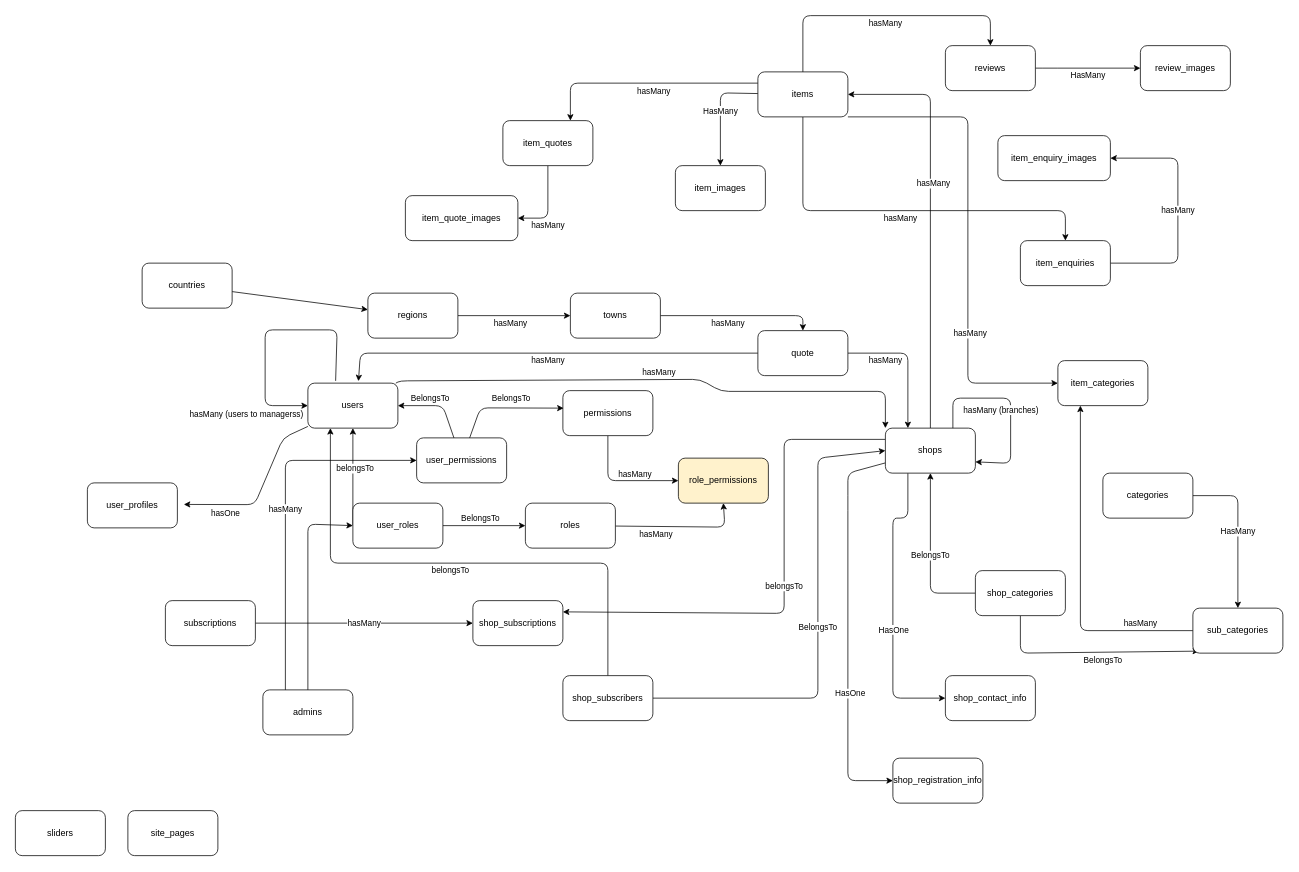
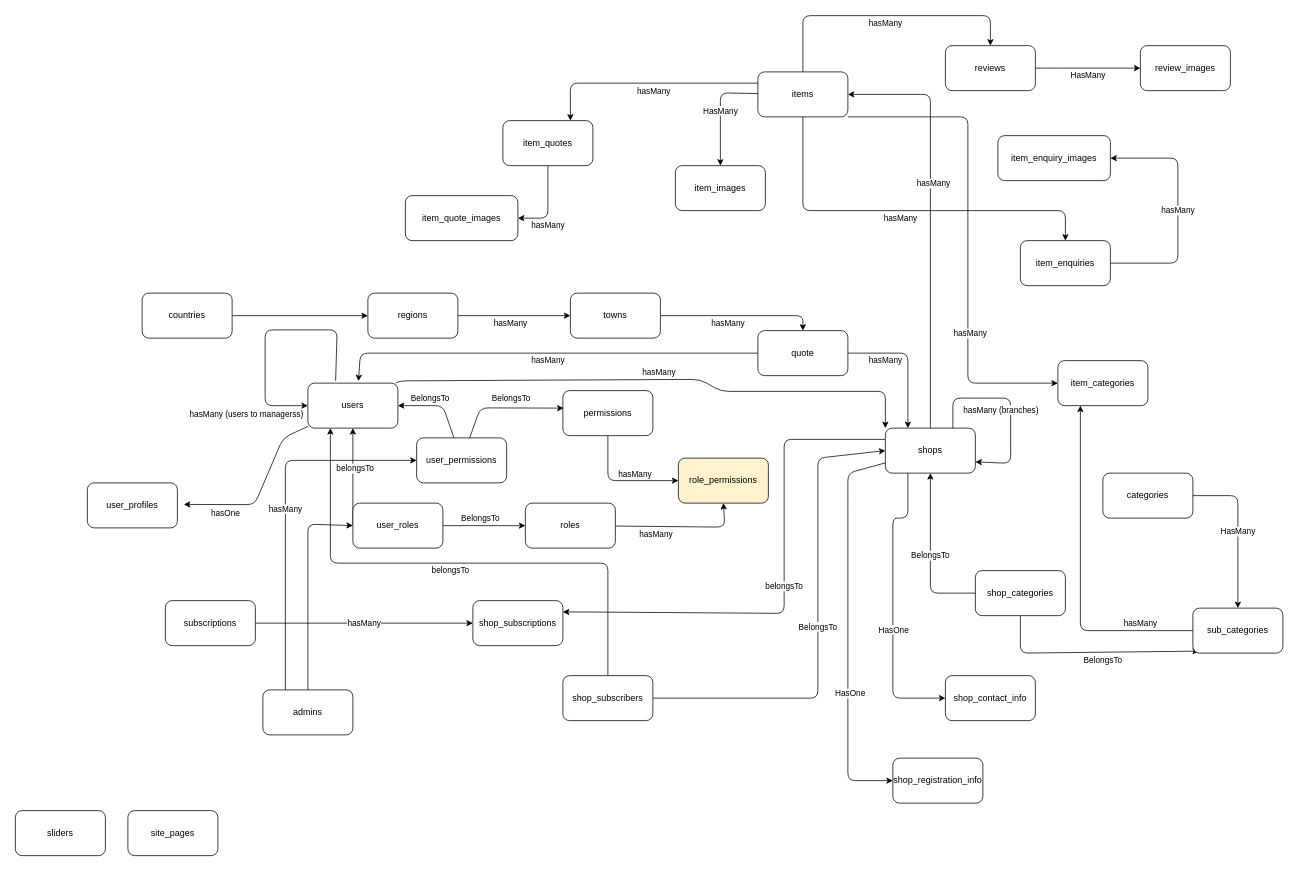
(187, 285) -> (187, 315)
